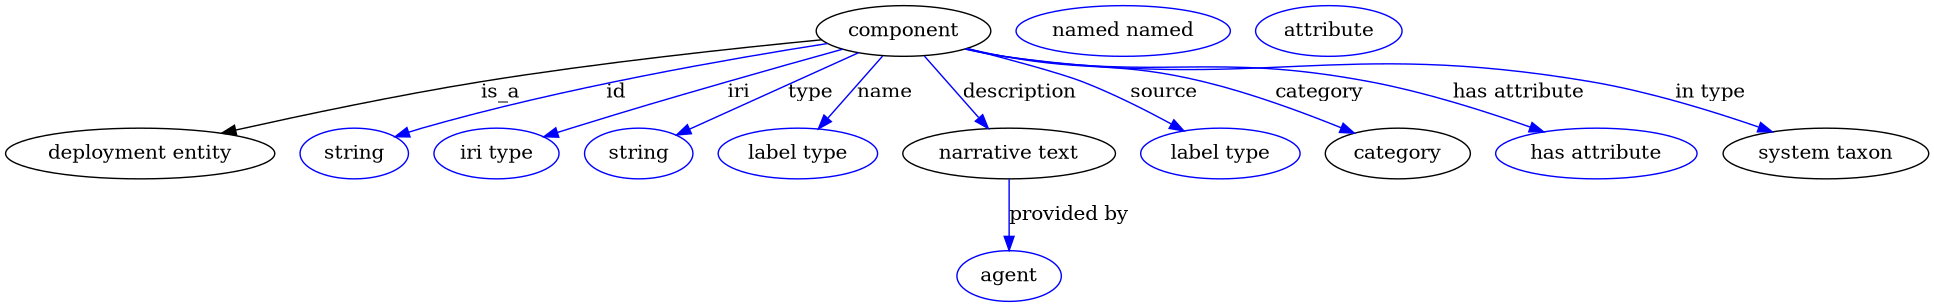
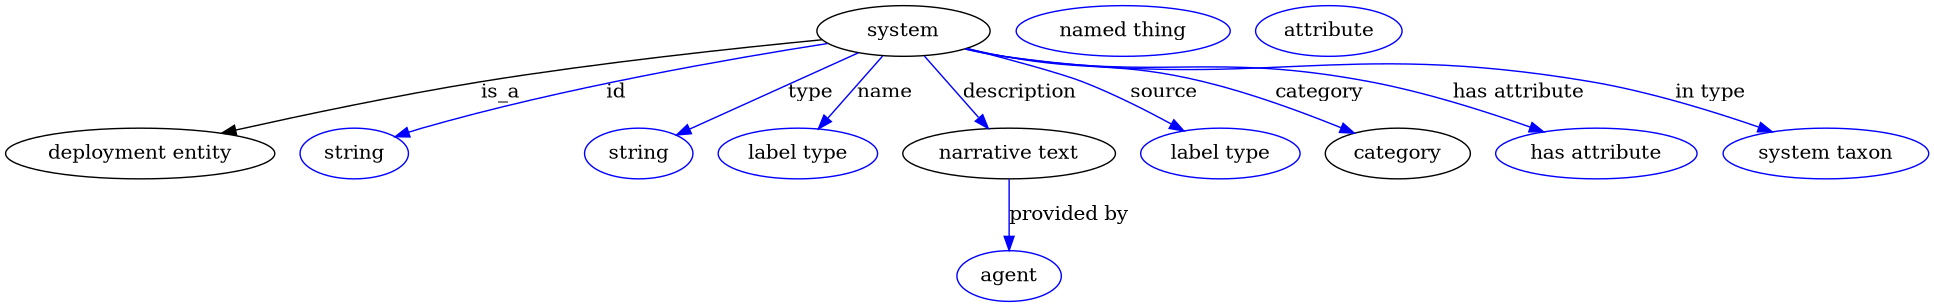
(904, 31) -> (904, 31)
(1123, 31) -> (1123, 31)
(496, 154) -> none
(1826, 154) -> (1826, 154)
